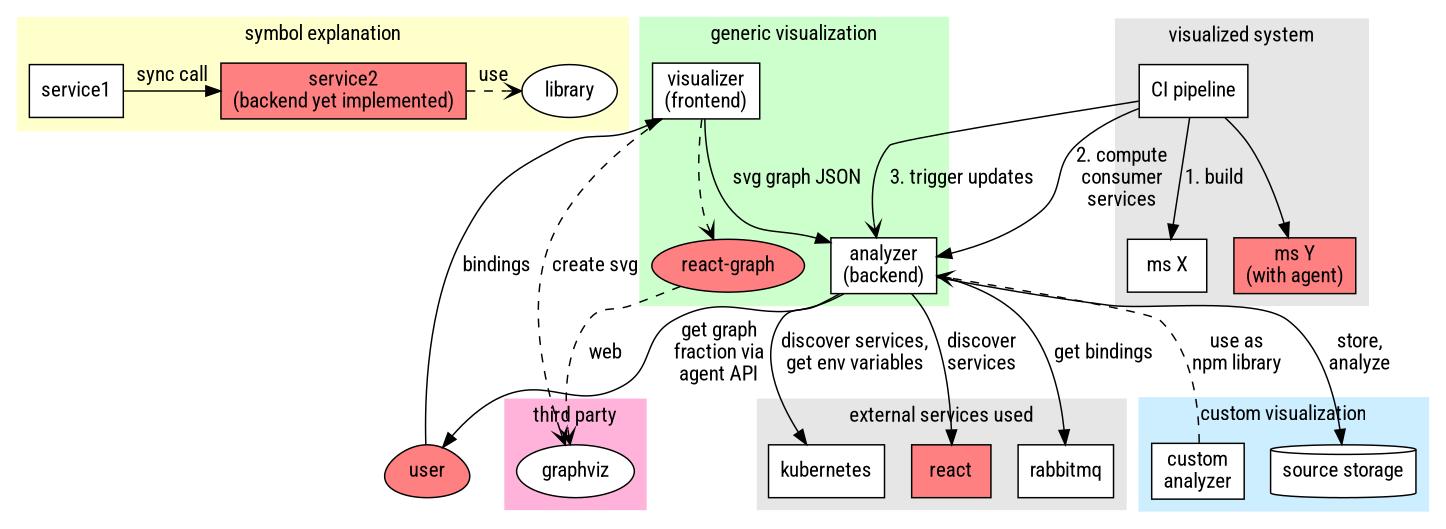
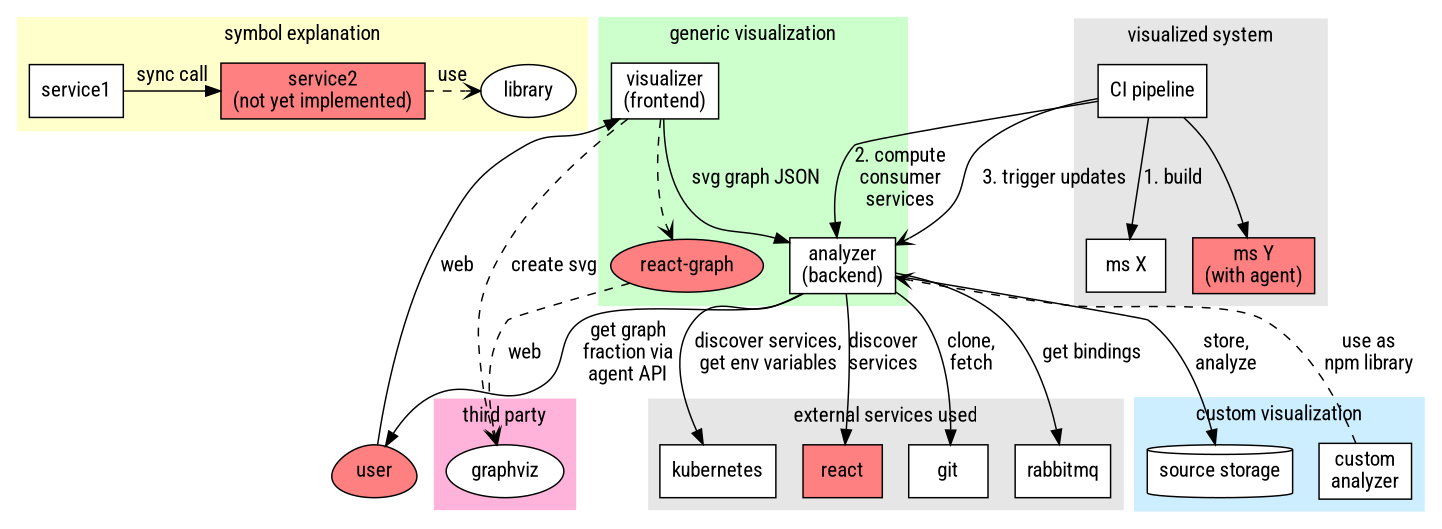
(344, 91) -> (323, 91)
(497, 266) -> (457, 266)
none -> (948, 471)
